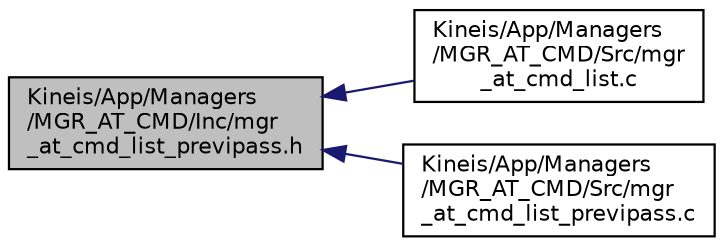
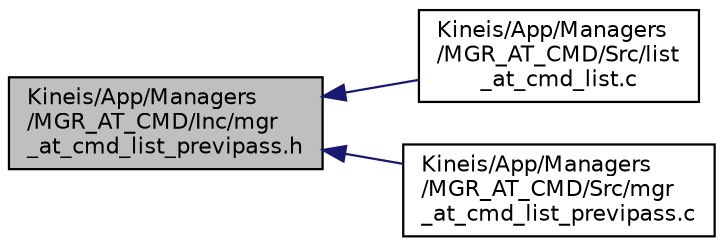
(559, 56) -> (559, 56)
